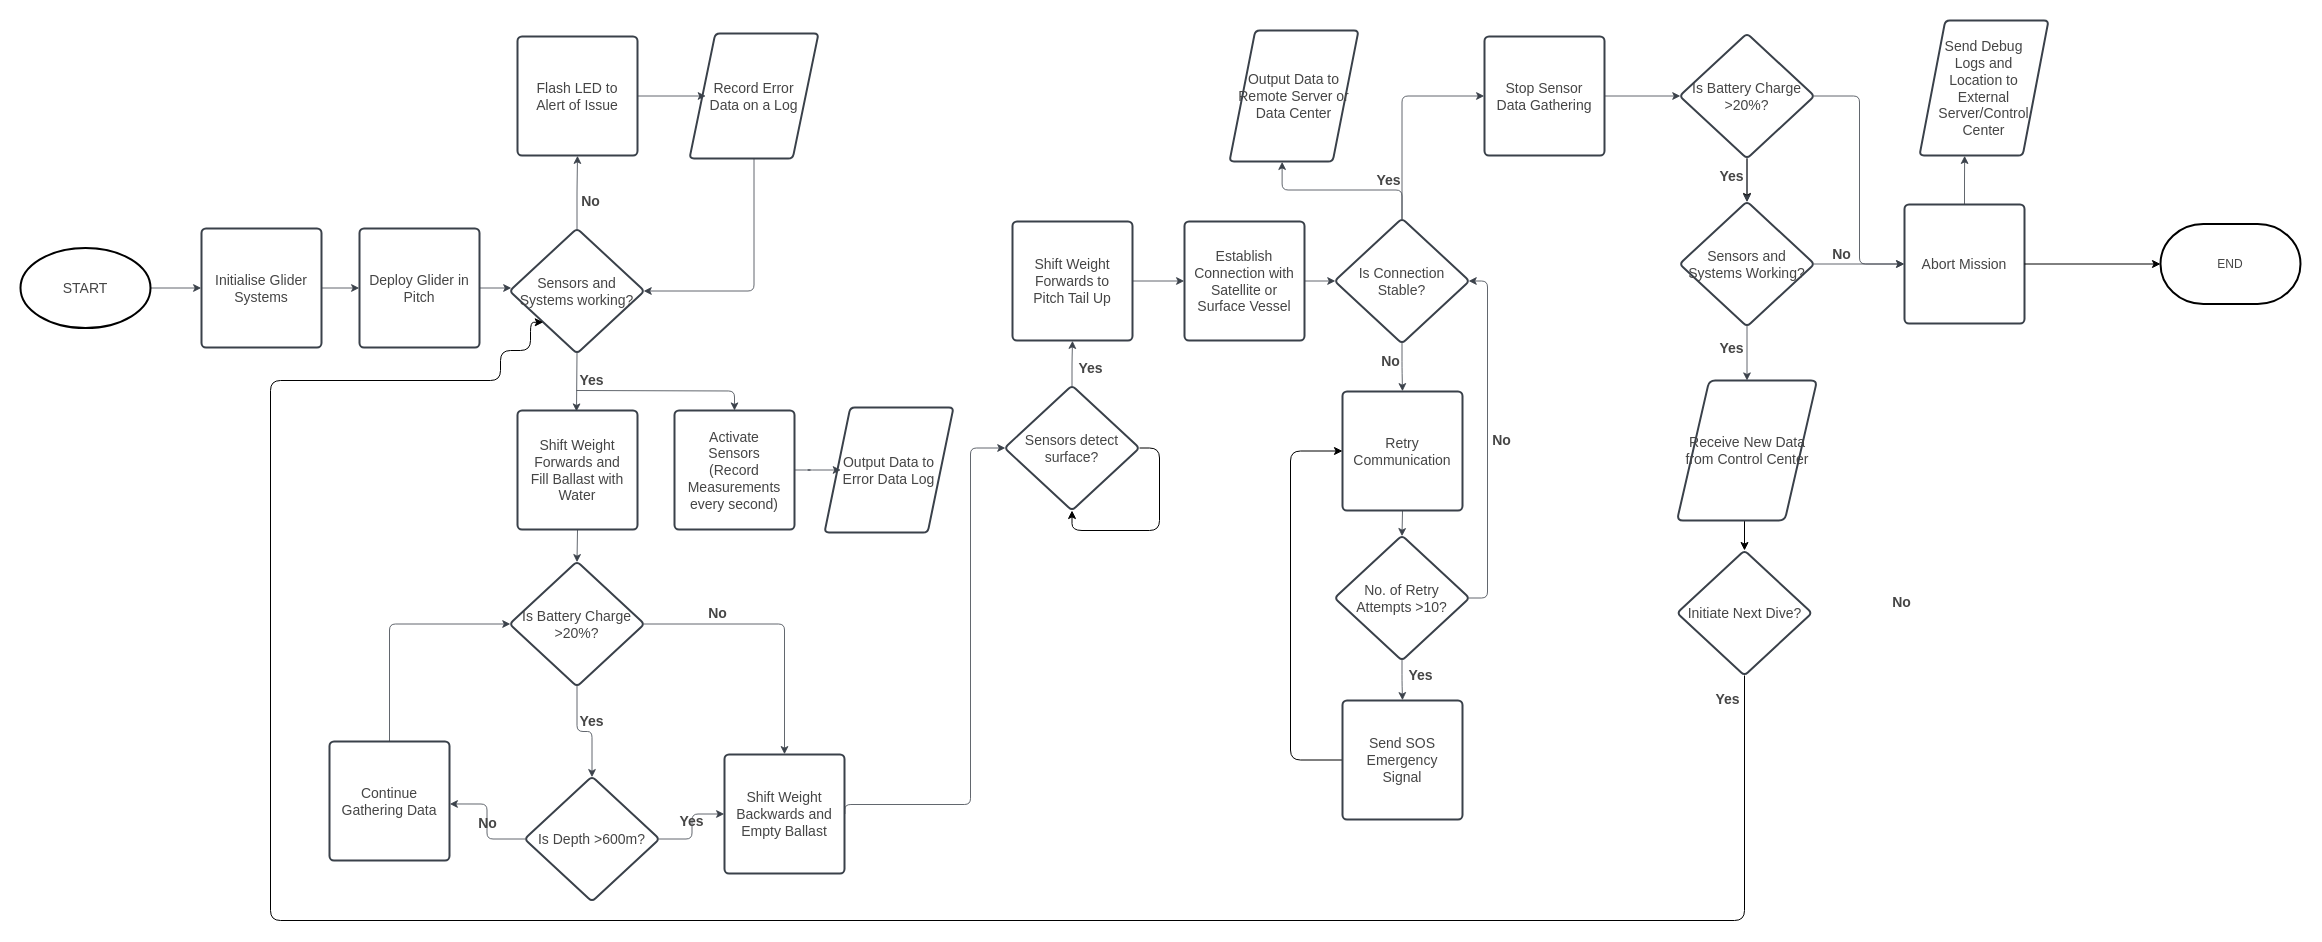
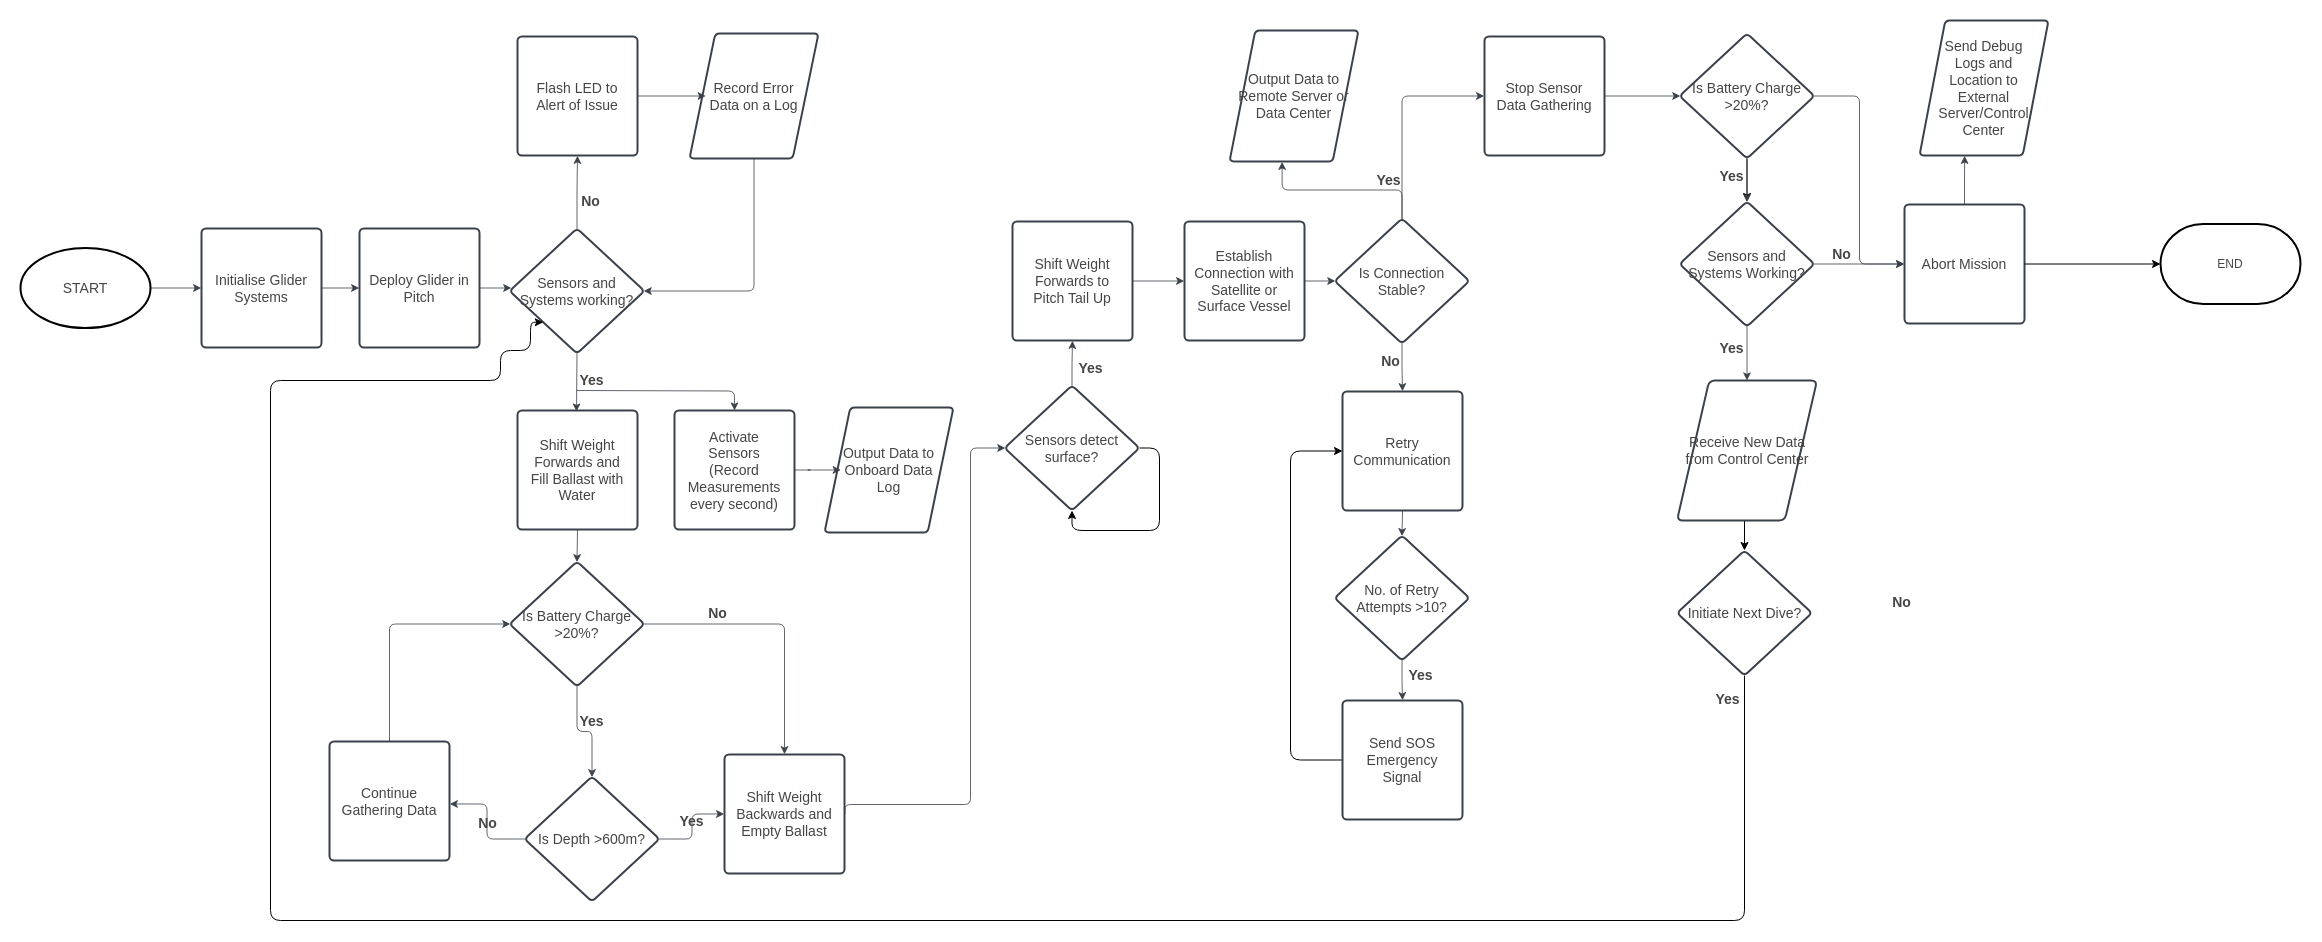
(1488, 437) -> none
(889, 471) -> (889, 471)
